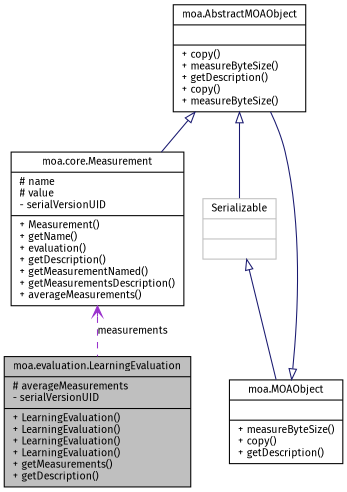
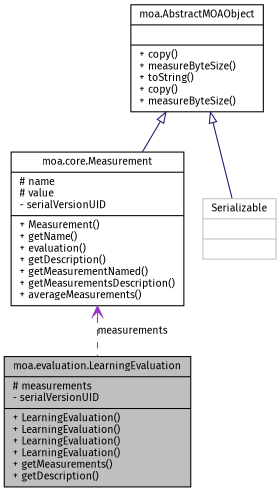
(225, 78) -> (167, 78)
(70, 386) -> (52, 386)
(286, 422) -> none
